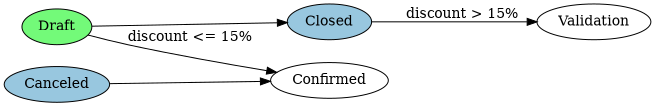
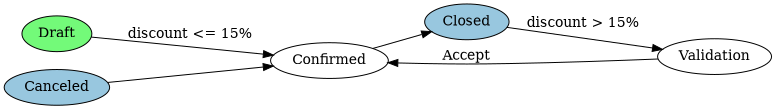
(185, 24) -> (397, 41)
none -> (528, 63)
